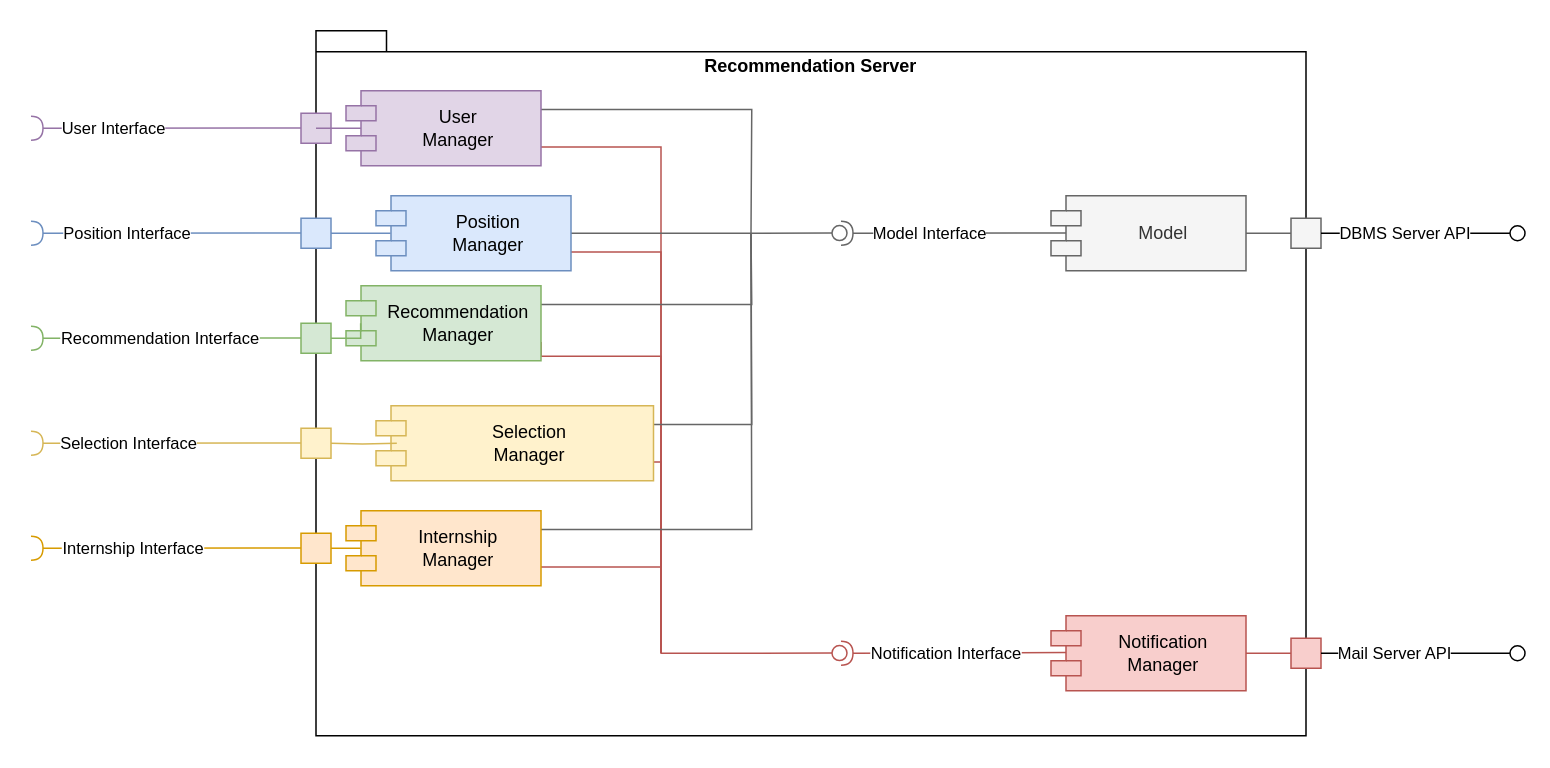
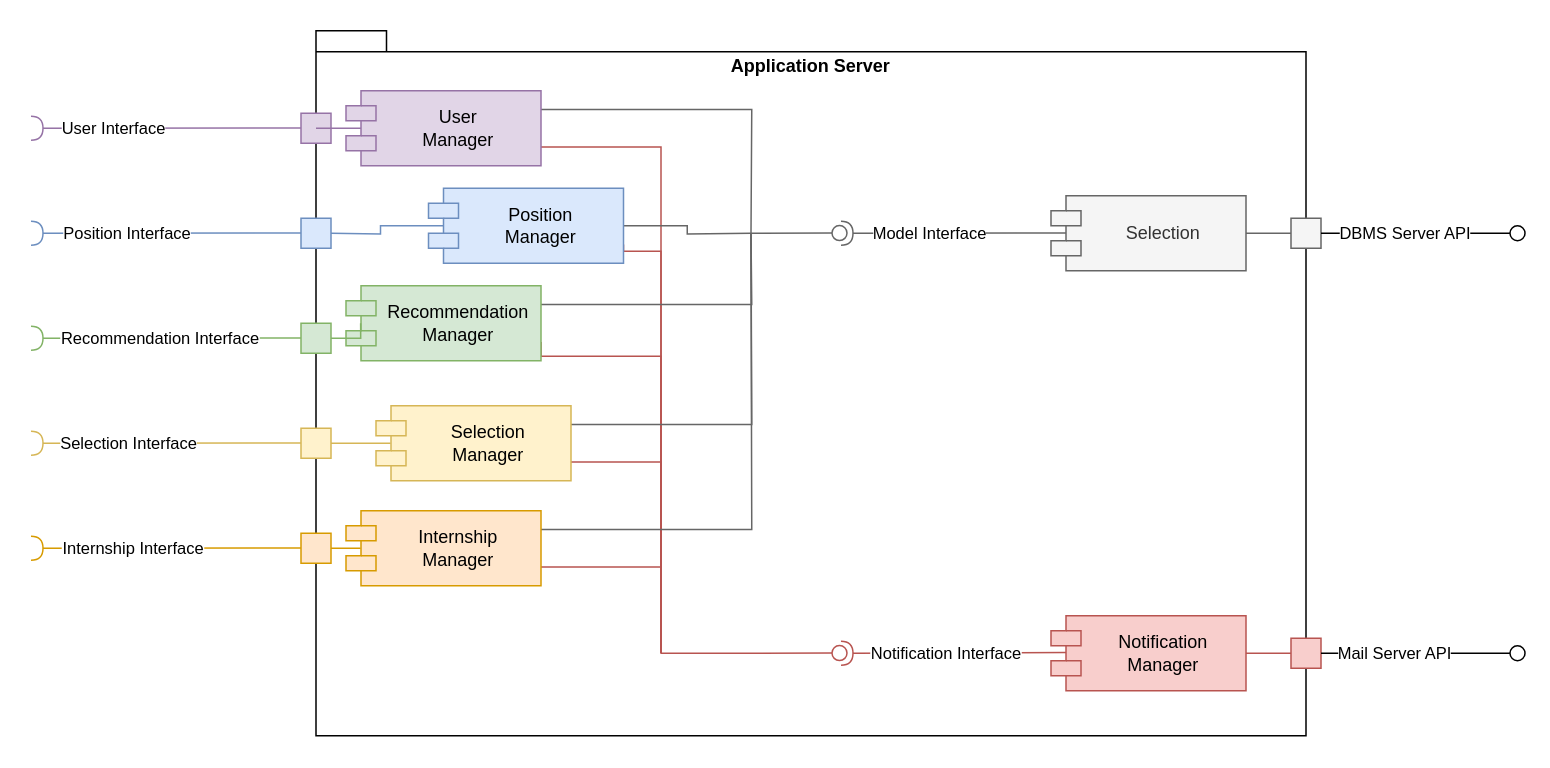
(811, 67) -> (811, 67)
(473, 233) -> (526, 226)
(1163, 233) -> (1163, 233)
(515, 443) -> (473, 443)
